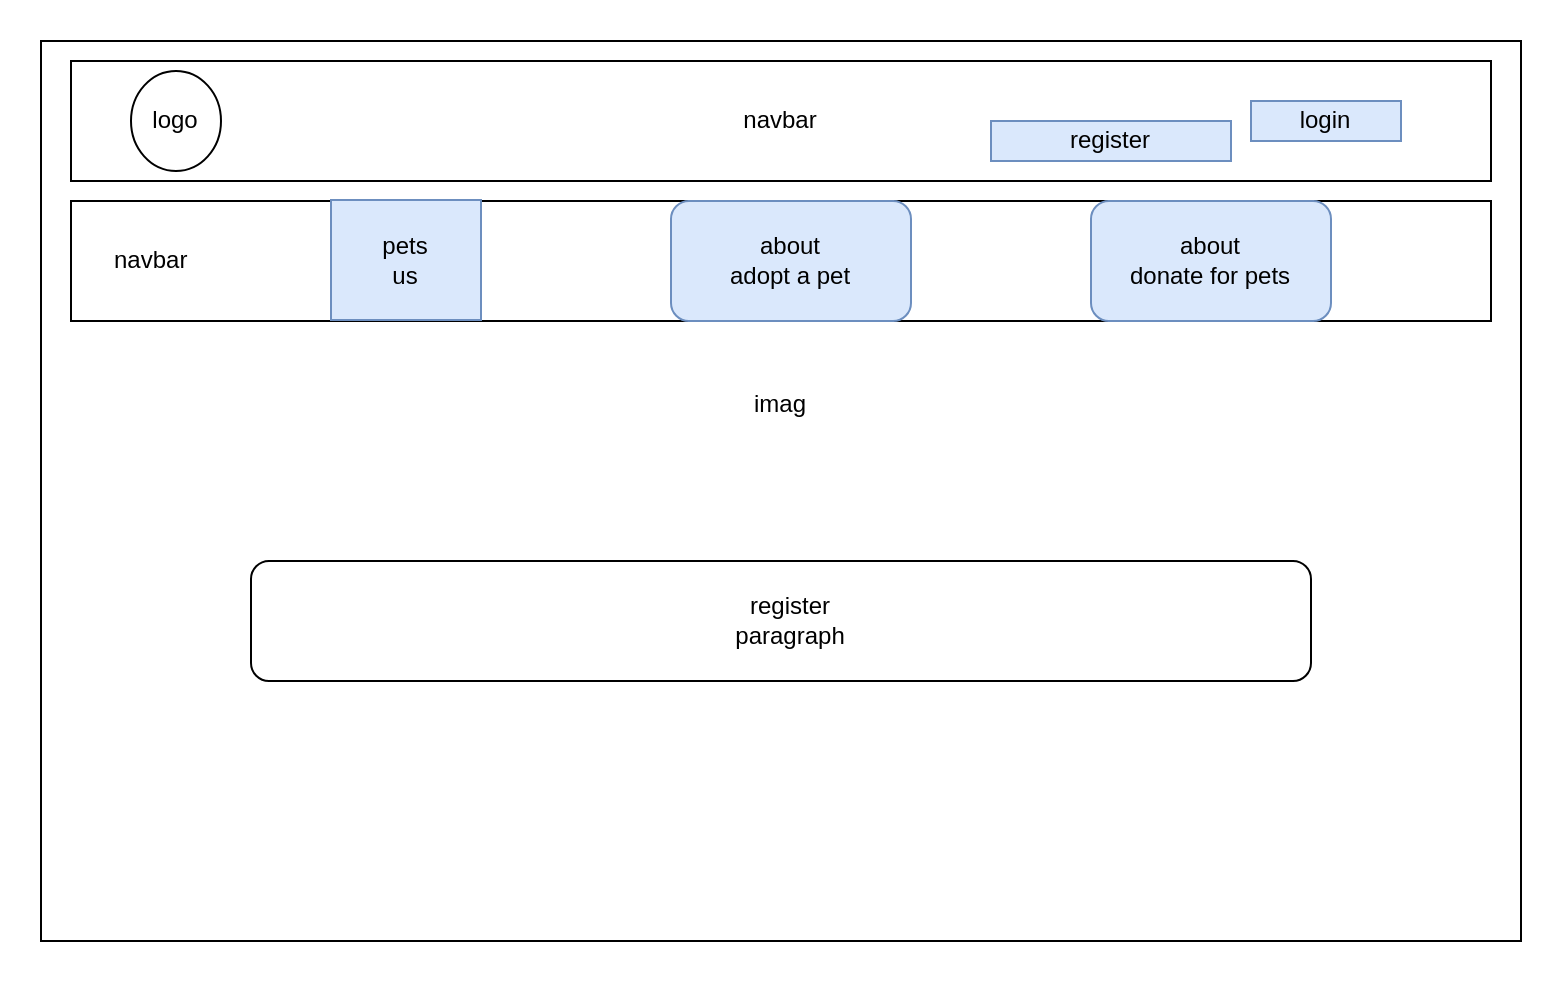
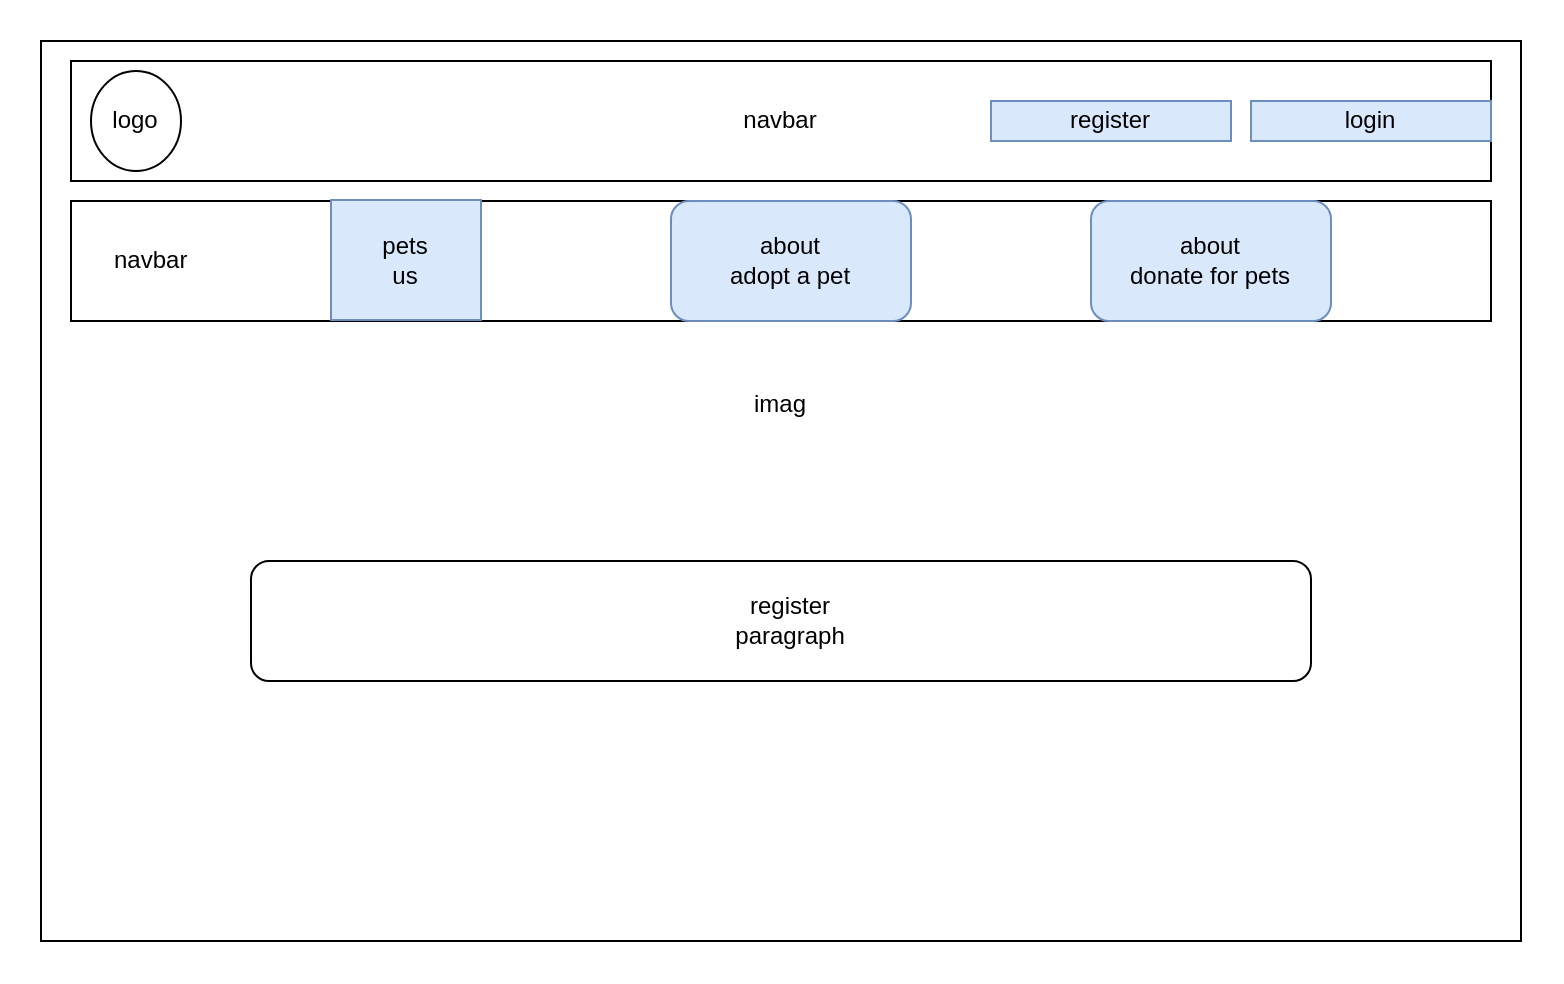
(176, 121) -> (136, 121)
(1326, 121) -> (1371, 121)
(1111, 141) -> (1111, 121)
